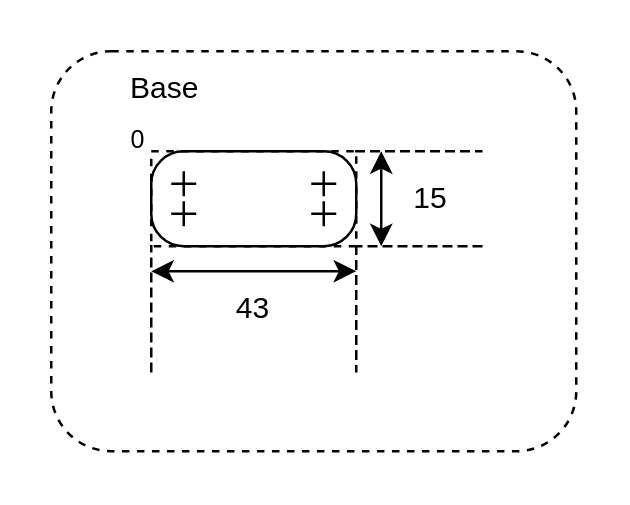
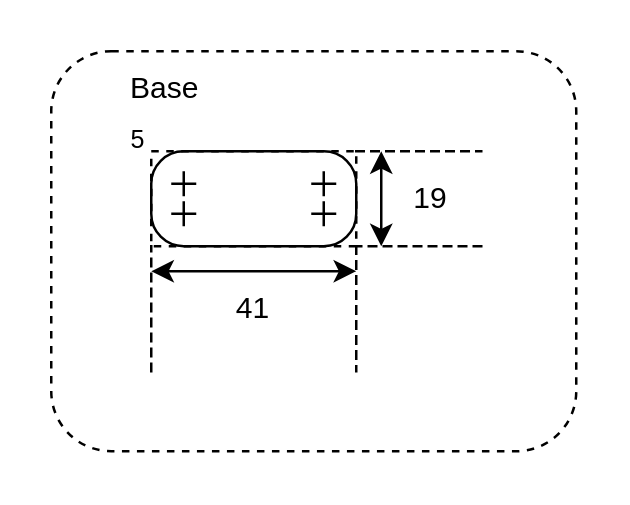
(139, 139) -> (139, 139)
(431, 199) -> (431, 199)
(254, 309) -> (254, 309)
